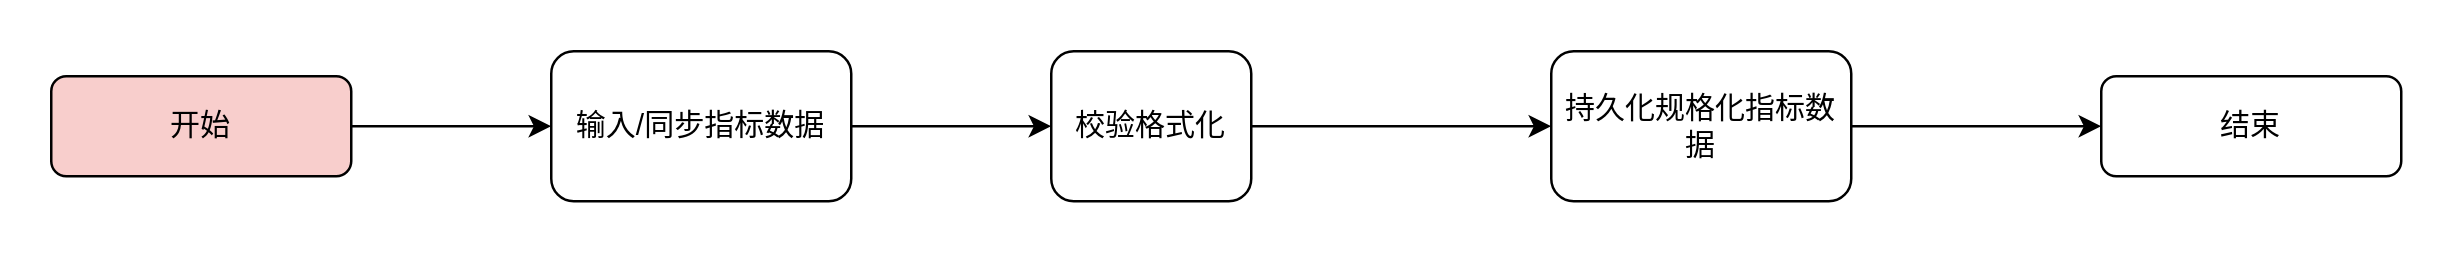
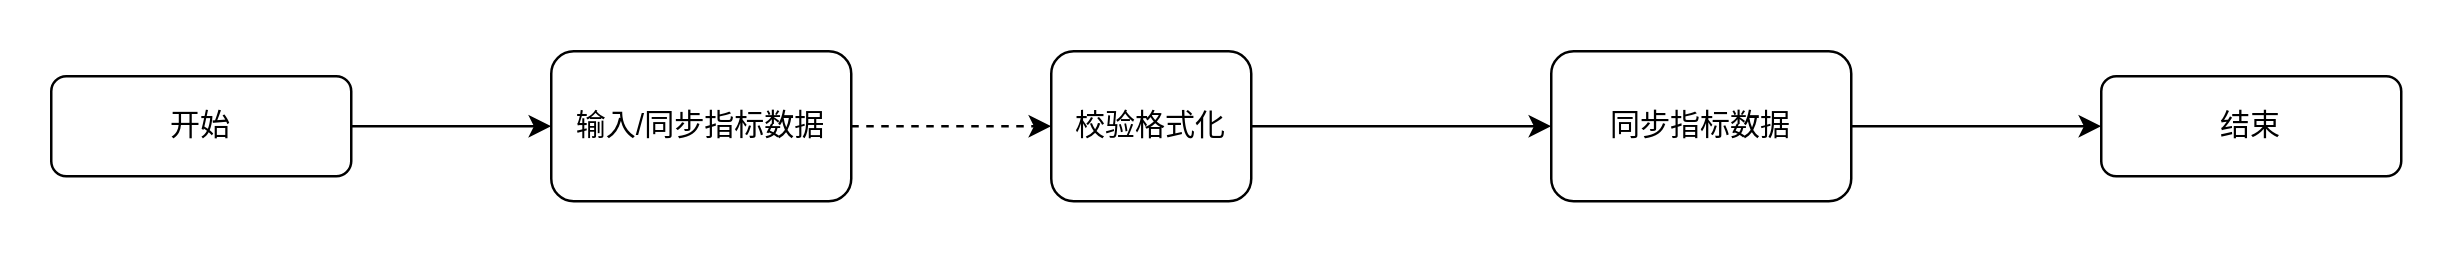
(201, 126) -> (201, 126)
(942, 126) -> (942, 126)
(1701, 126) -> (1701, 126)
